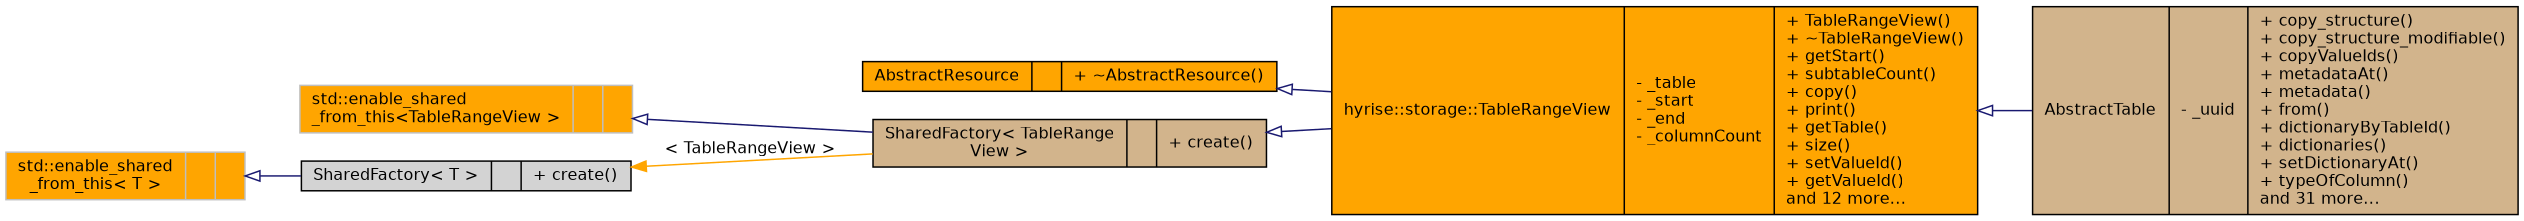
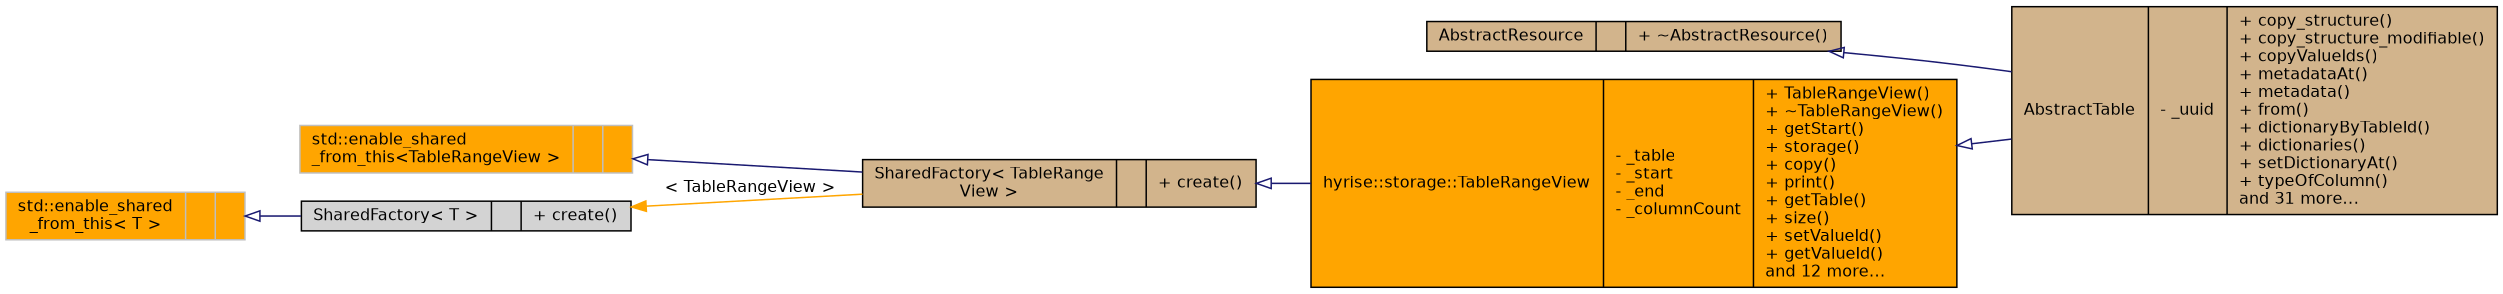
(1862, 74) -> (1813, 147)
(1070, 76) -> (1634, 36)
(1312, 91) -> (1928, 61)
